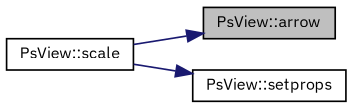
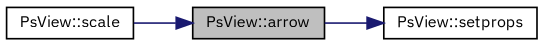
(155, 68) -> (346, 23)
